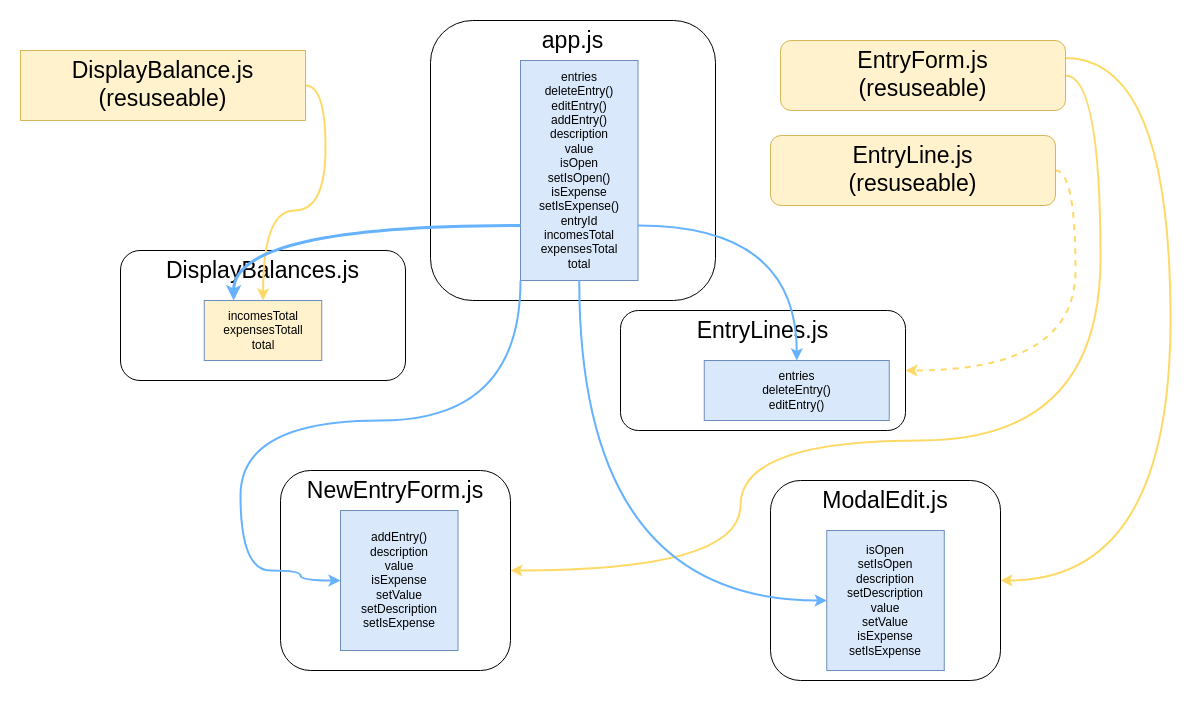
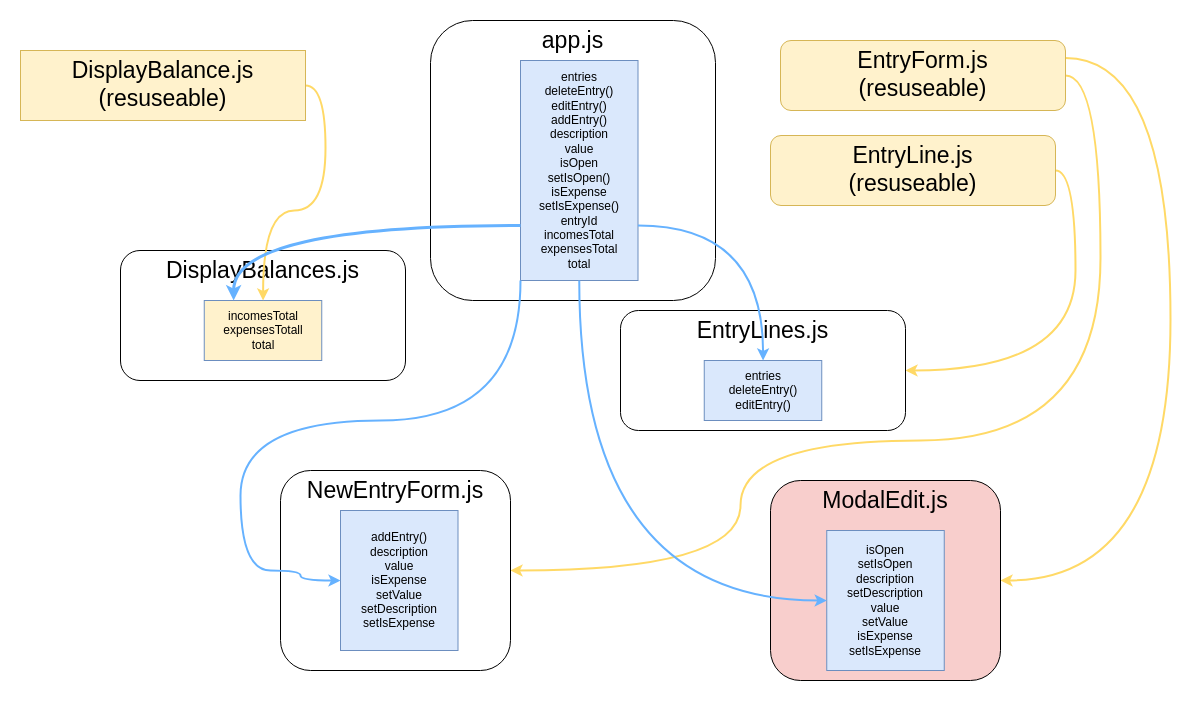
(1060, 323) -> (1060, 323)
(797, 391) -> (763, 391)
(886, 495) -> (886, 495)
